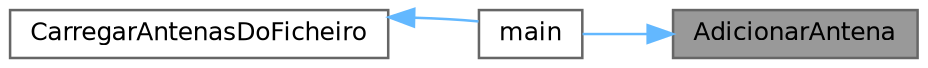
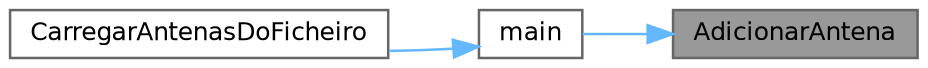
(446, 19) -> (421, 50)
